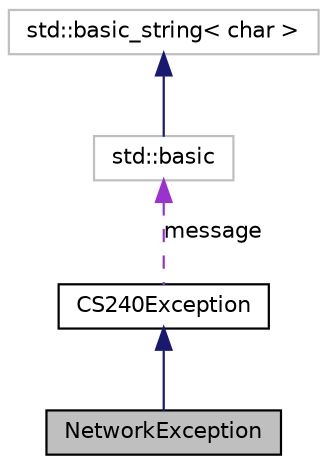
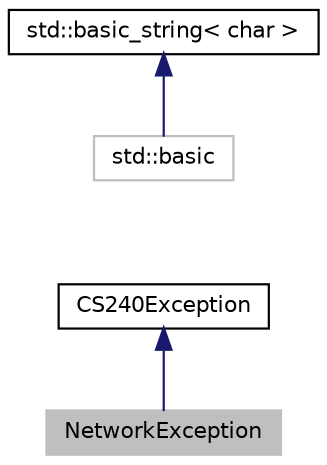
(164, 32) -> (164, 32)
(164, 244) -> none
(164, 433) -> (164, 433)
